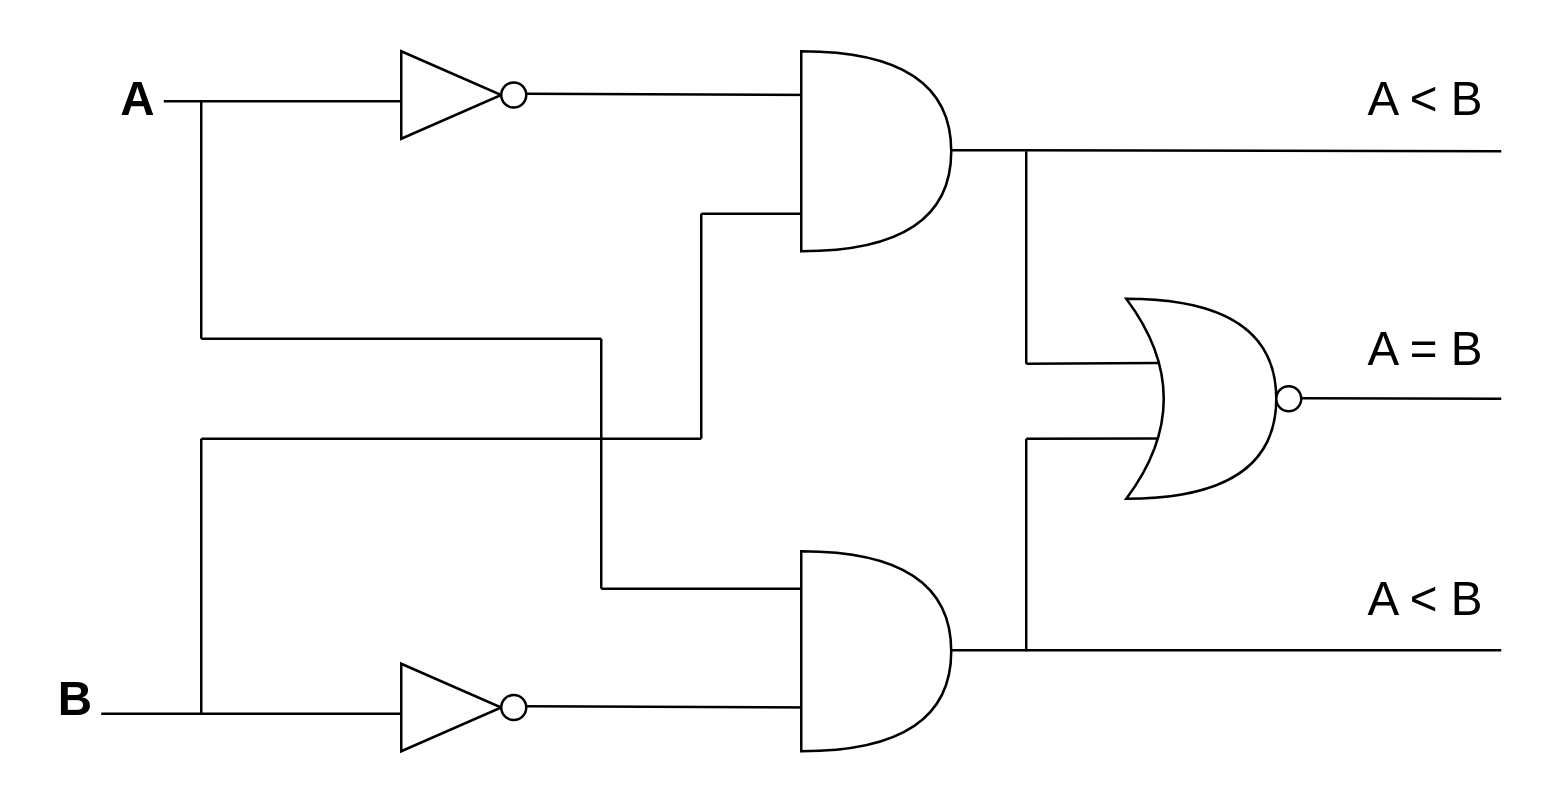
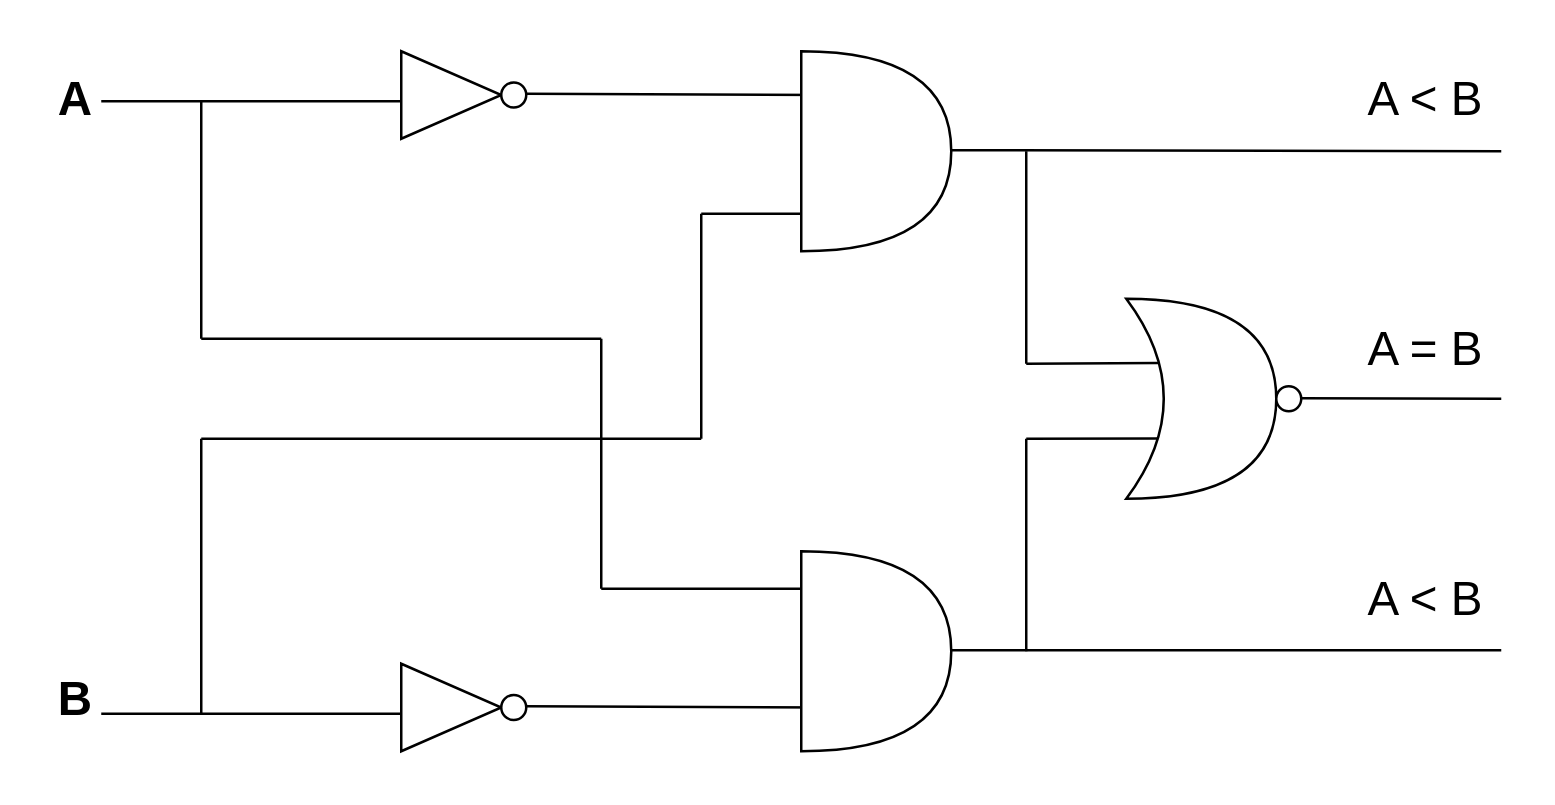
(139, 101) -> (76, 101)
